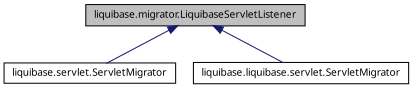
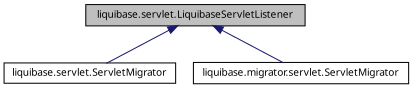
(195, 15) -> (195, 15)
(301, 73) -> (301, 73)
